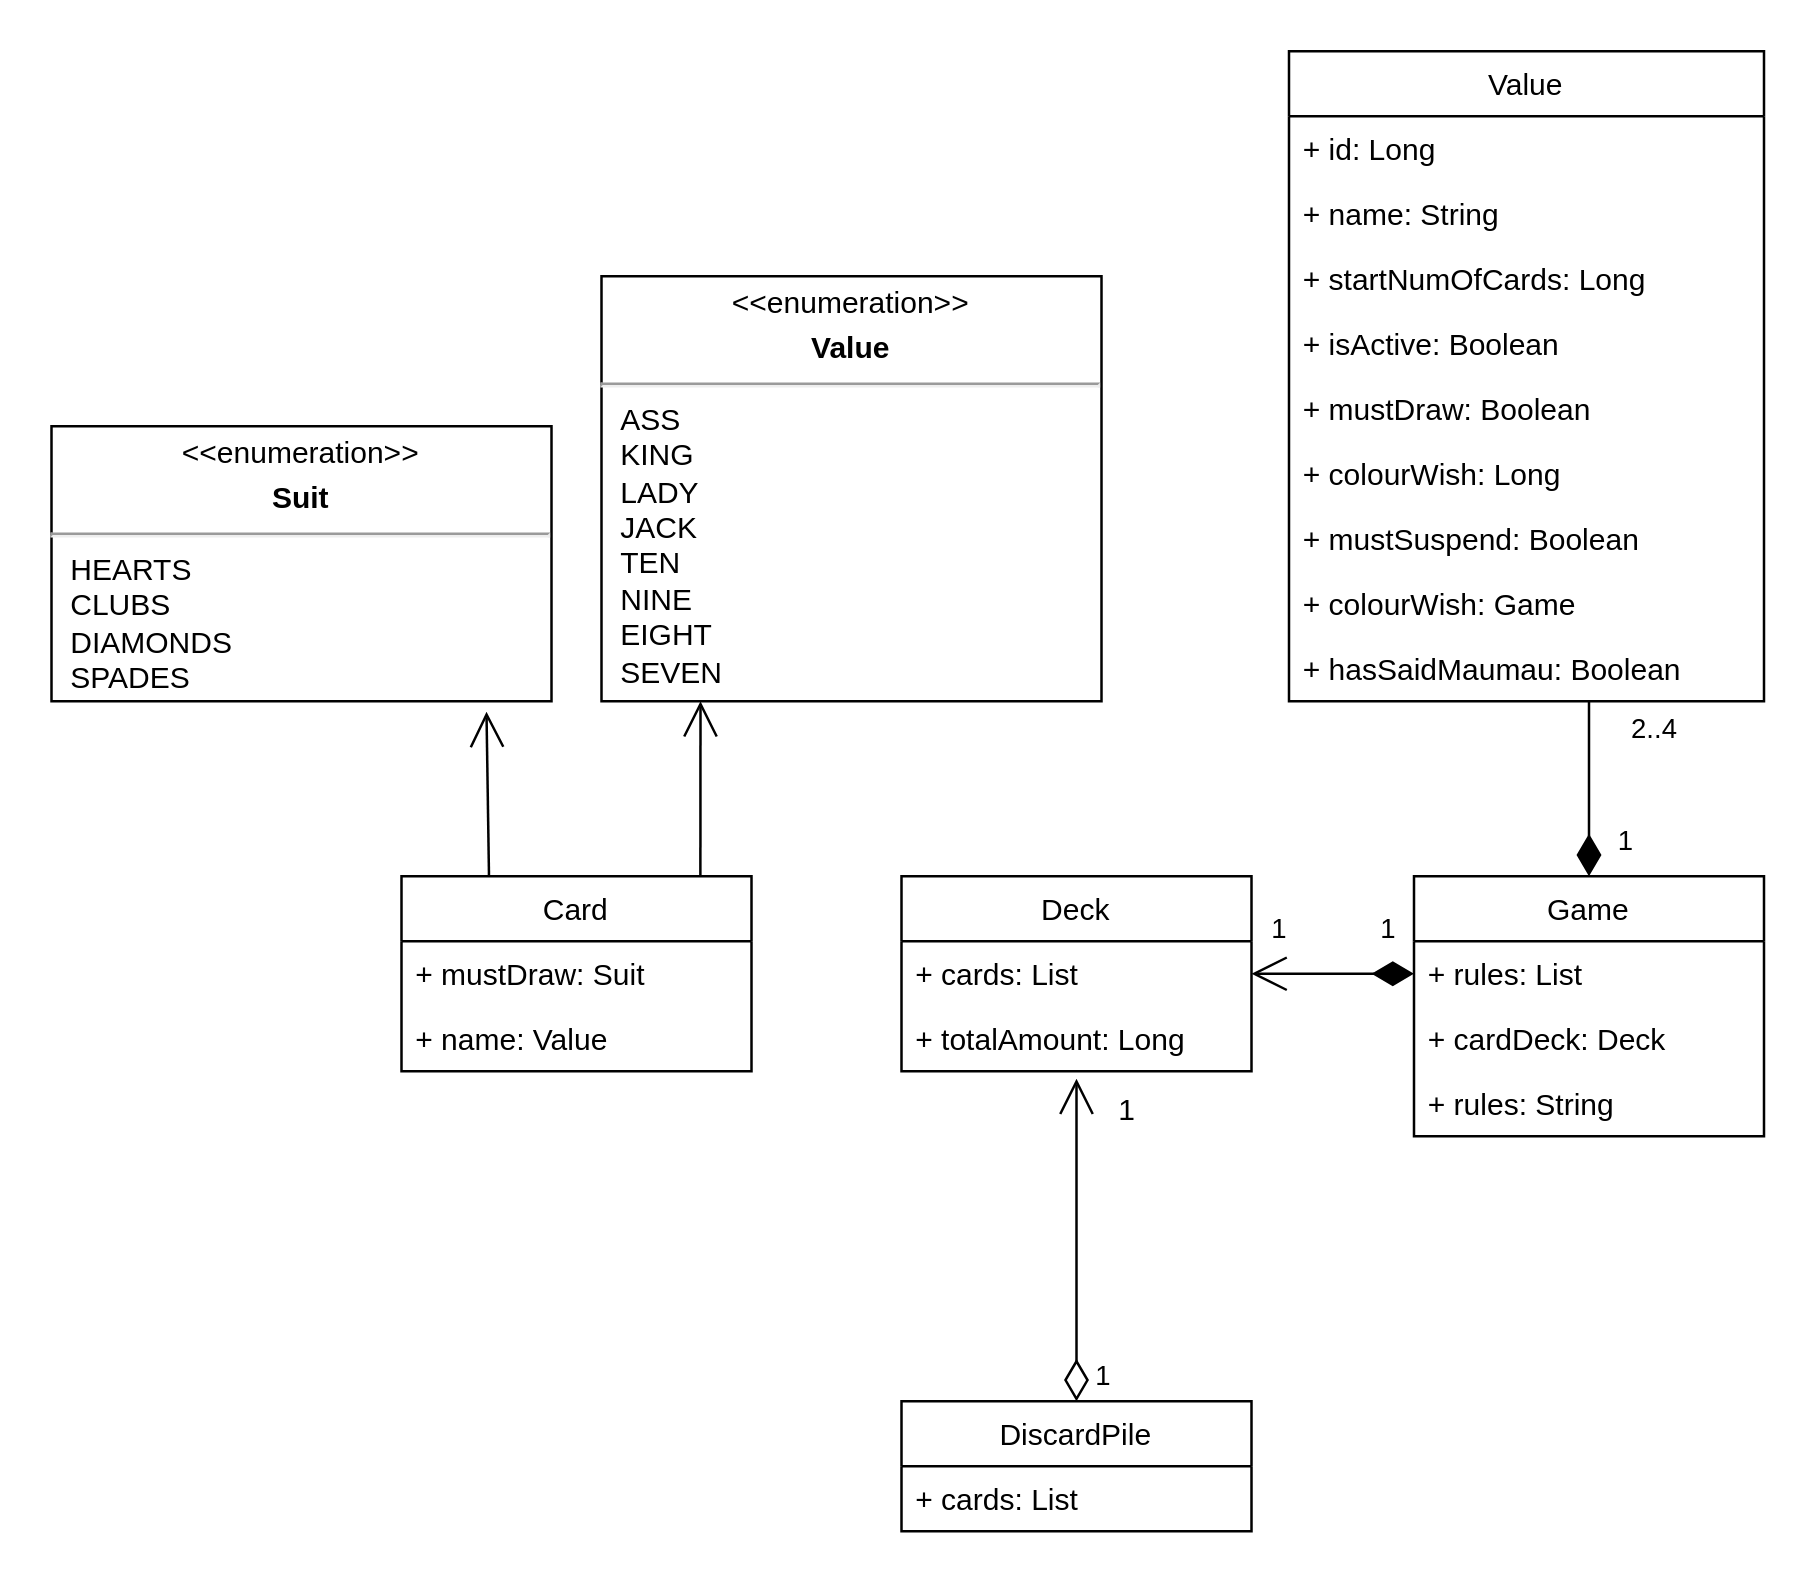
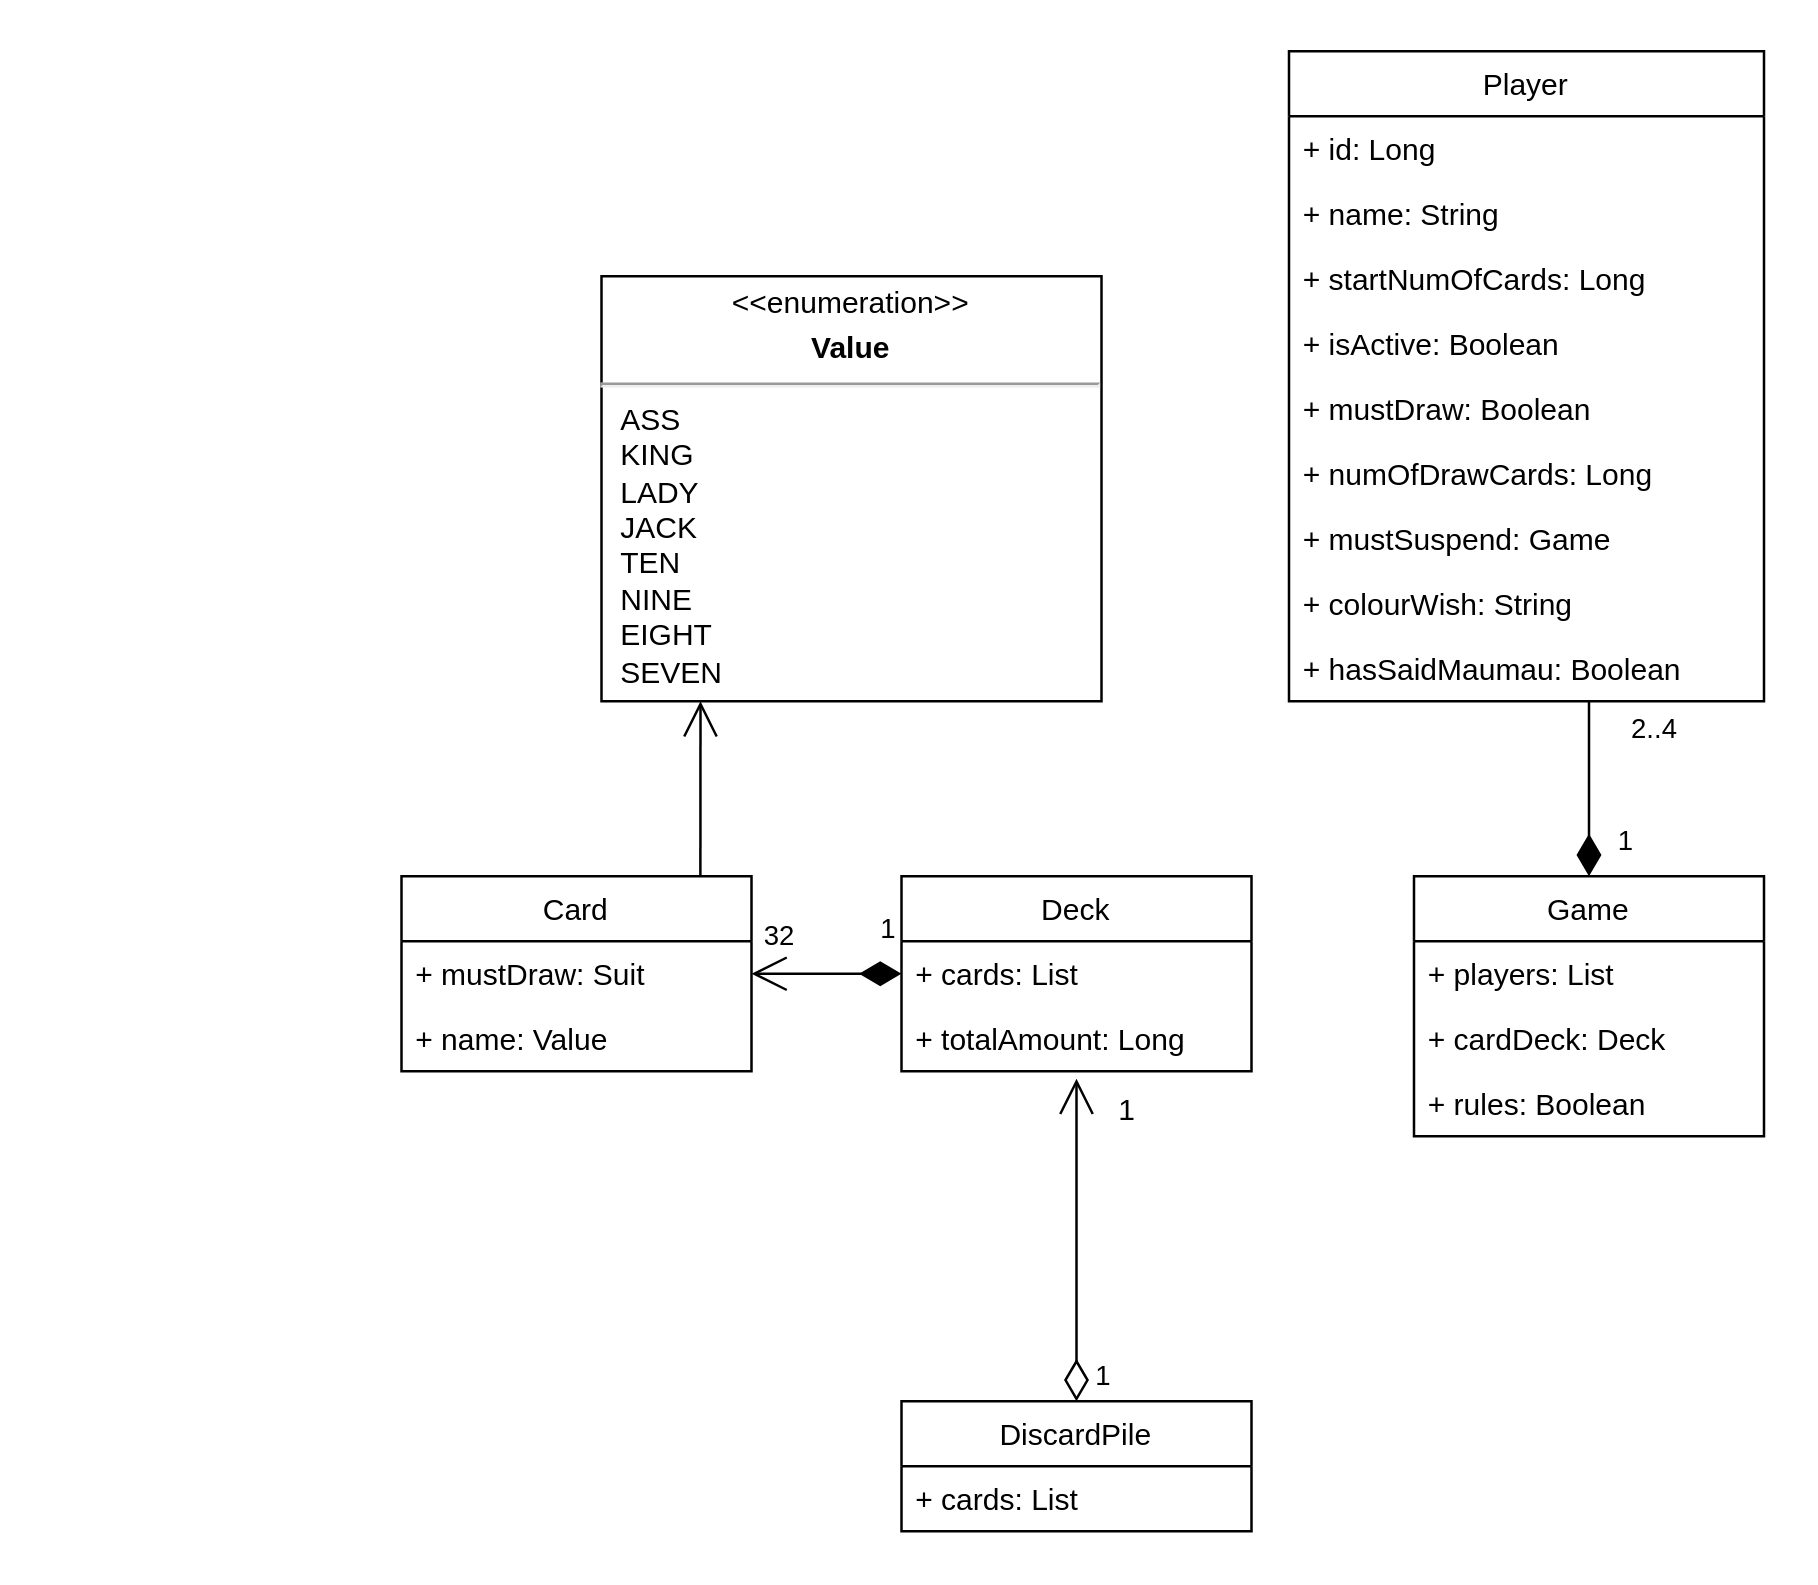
(1525, 85) -> (1525, 85)
(1434, 475) -> (1476, 475)
(1472, 540) -> (1450, 540)
(301, 564) -> none
(1434, 605) -> (1447, 605)
(488, 795) -> none
none -> (809, 974)
(1315, 974) -> none
(1517, 975) -> (1534, 975)
(1534, 1105) -> (1542, 1105)
